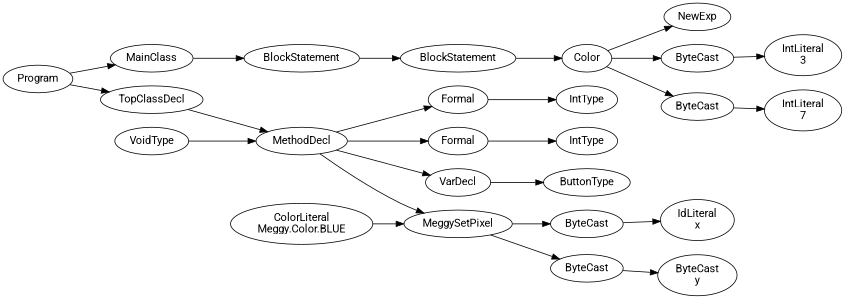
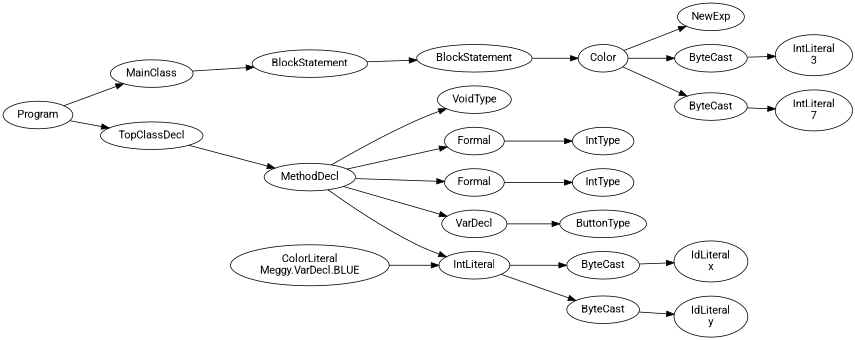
(218, 141) -> (384, 136)
(302, 224) -> (310, 265)
(458, 224) -> (474, 265)
(697, 275) -> (711, 317)
